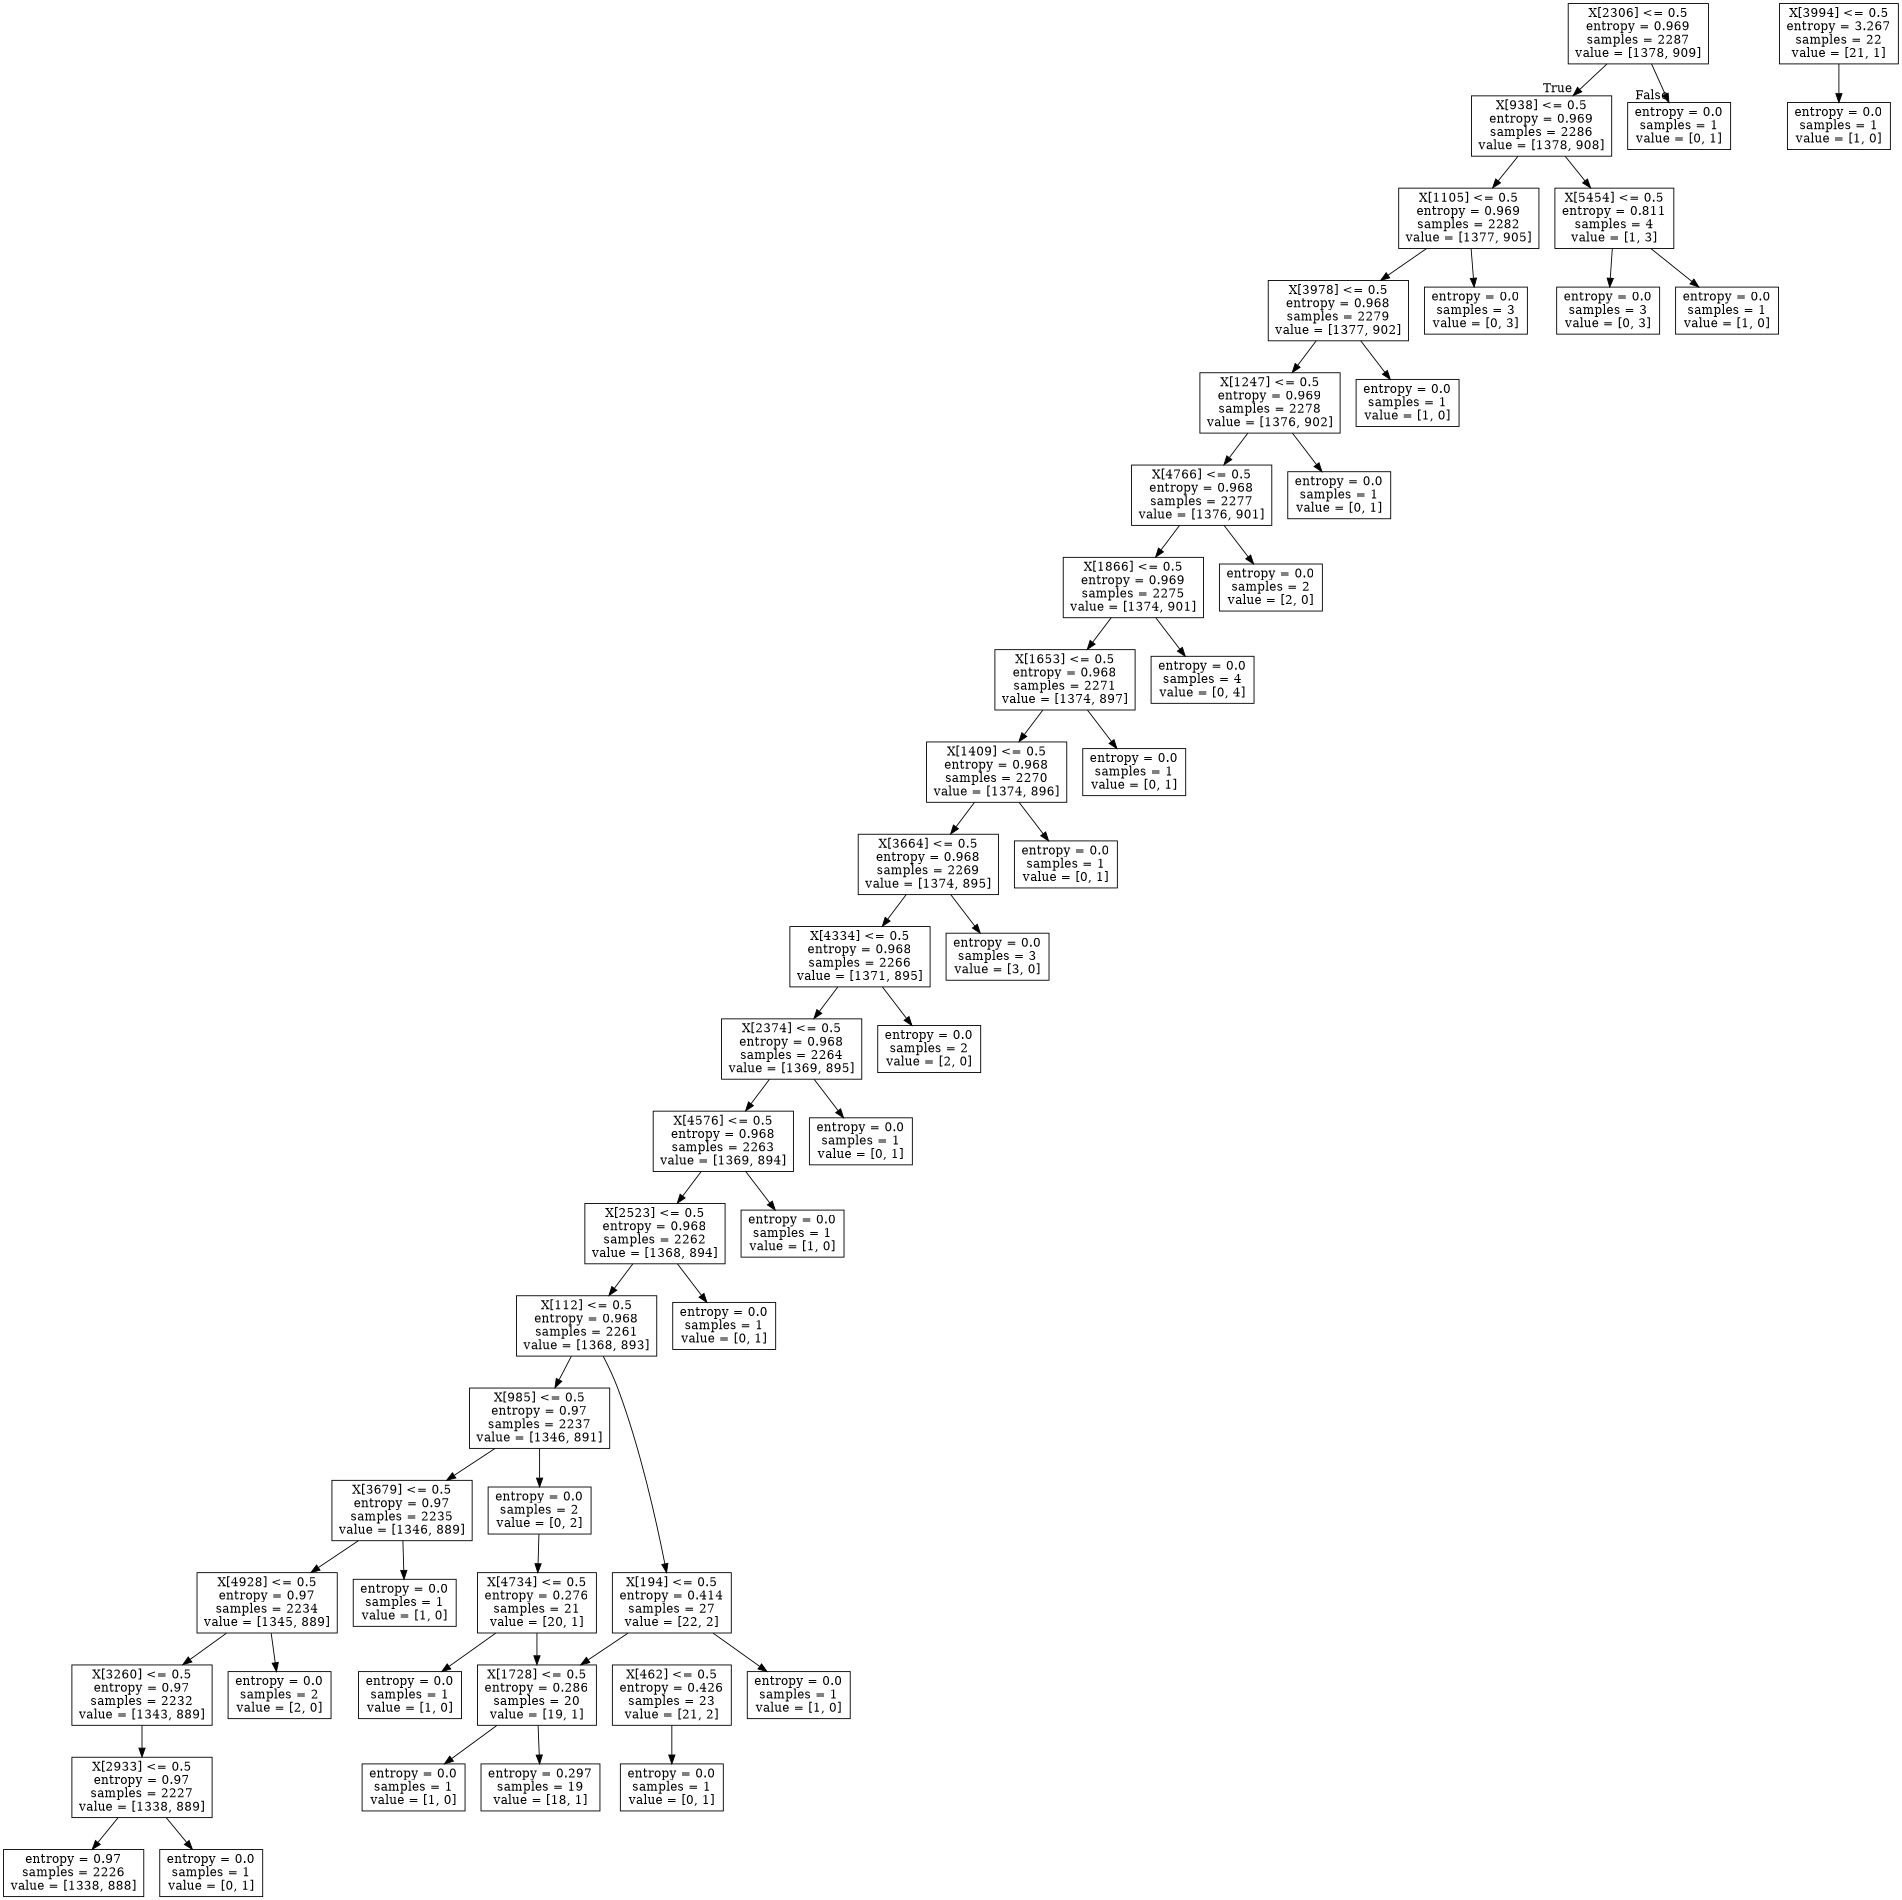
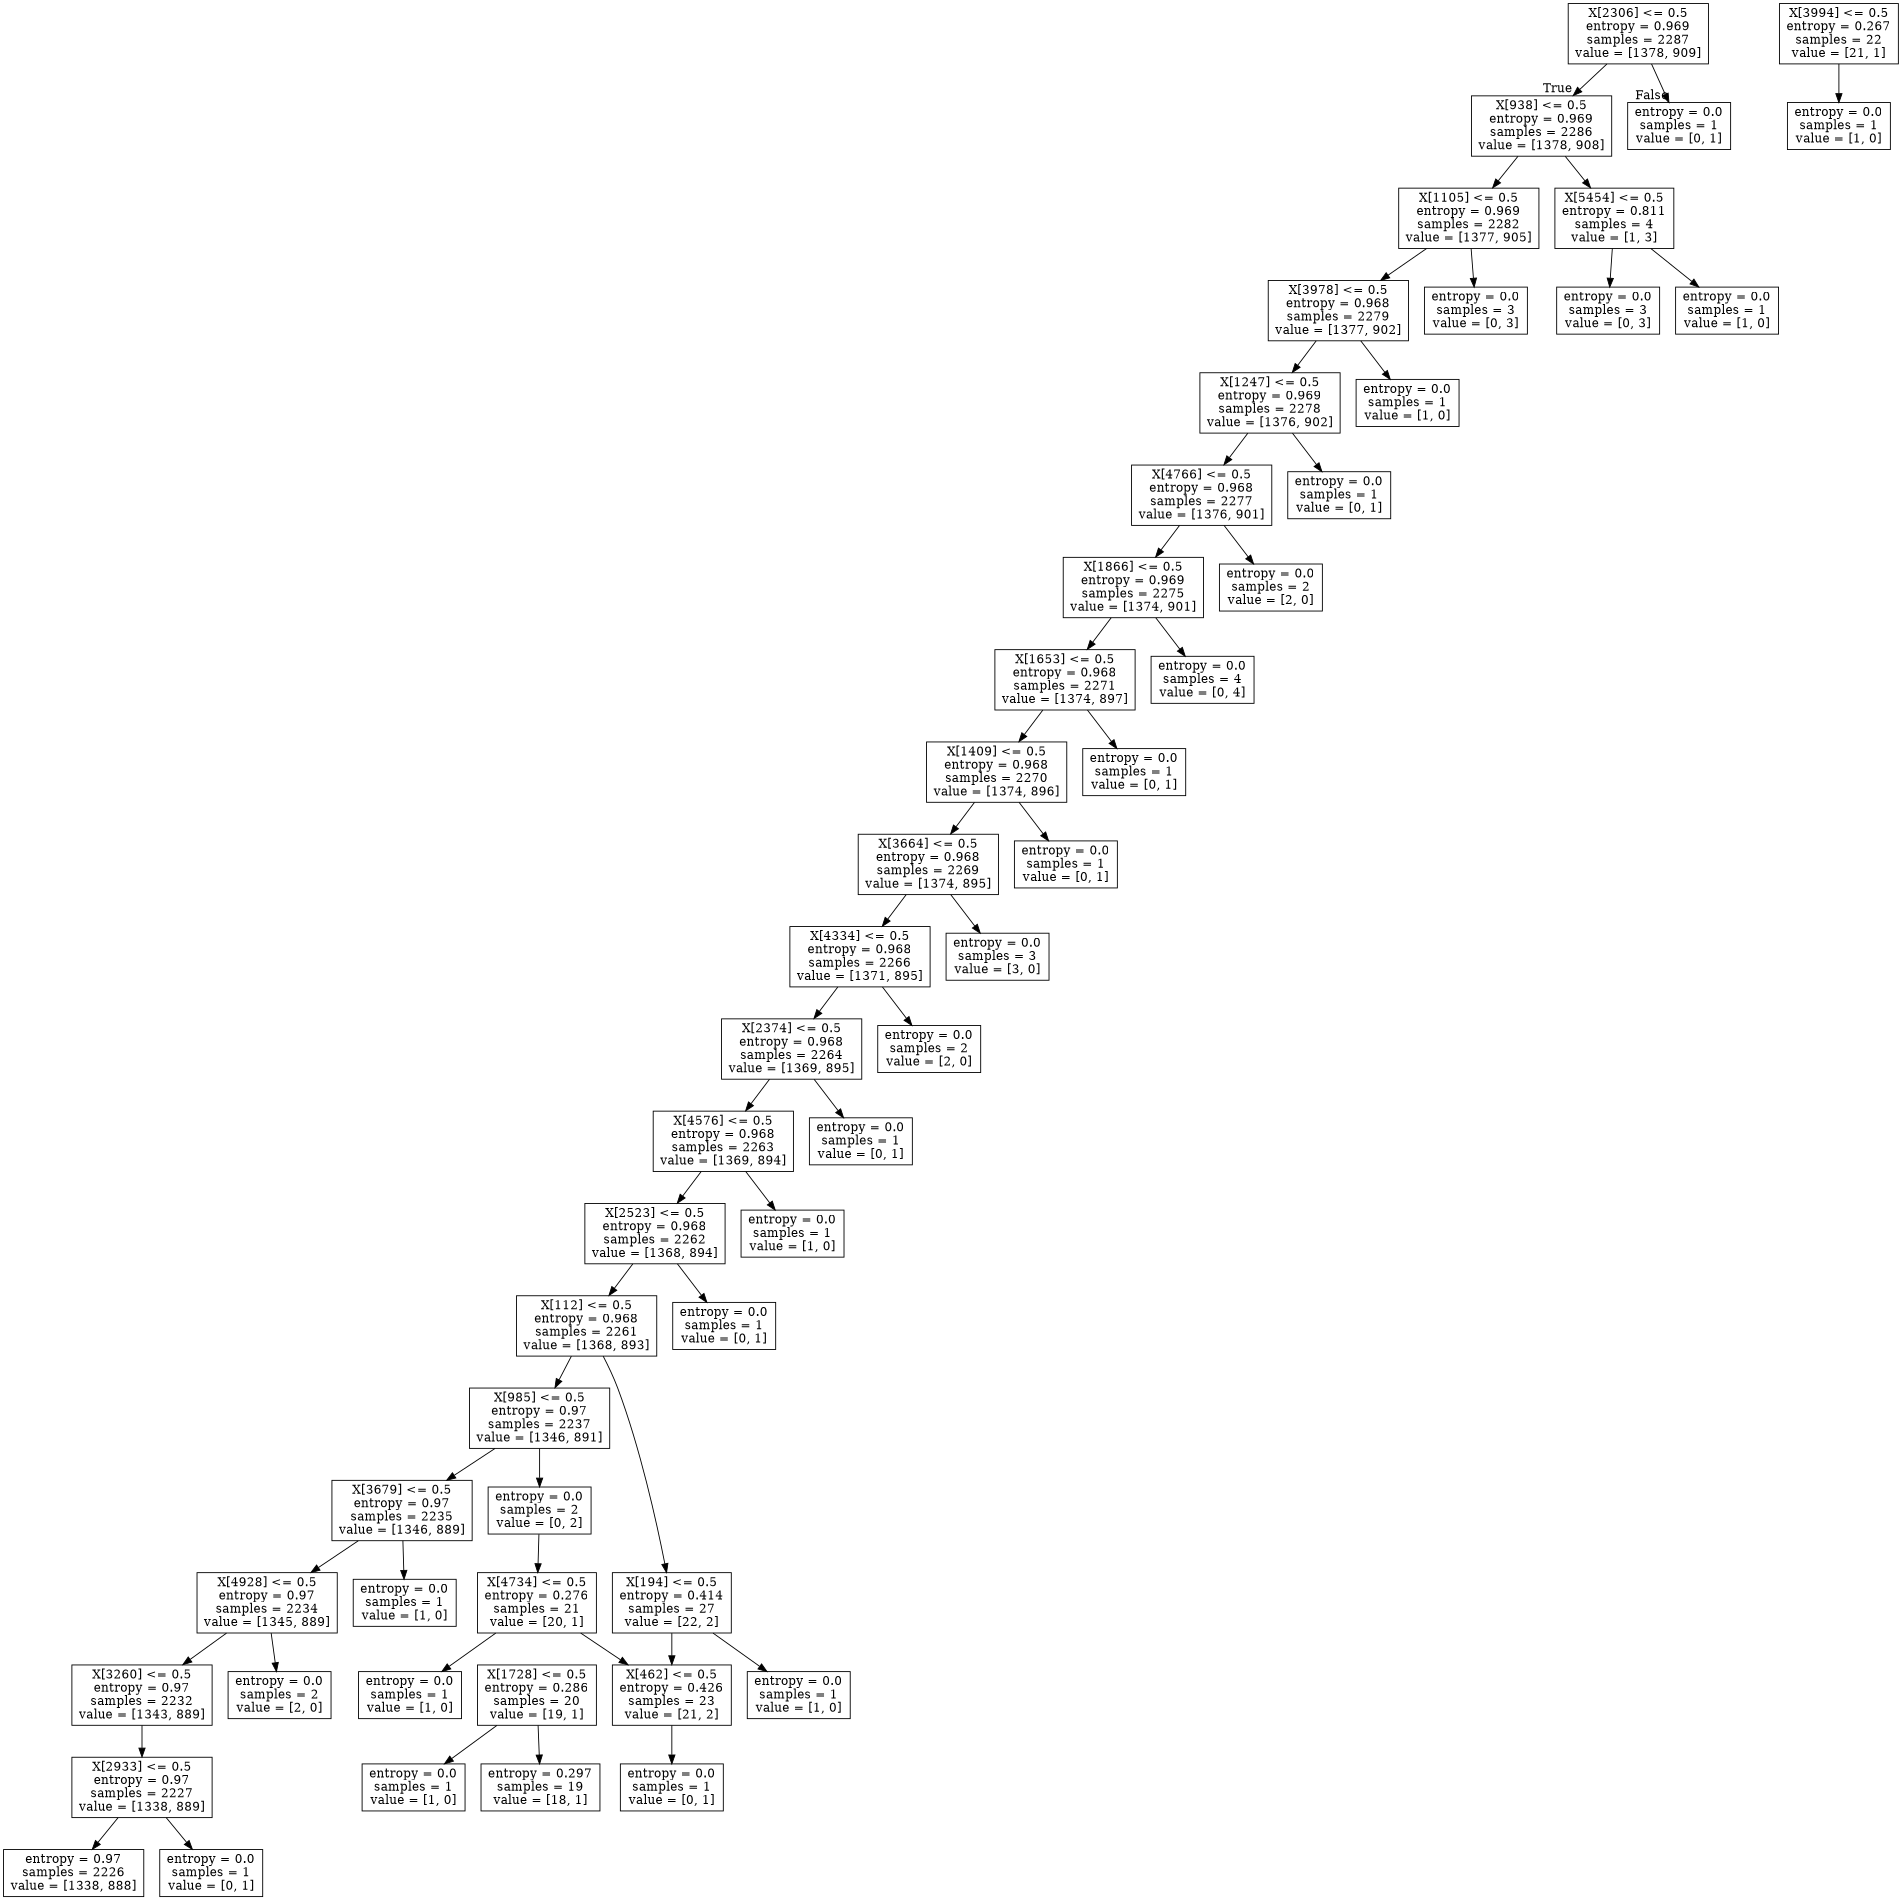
(1839, 34) -> (1839, 34)
(537, 1644) -> (601, 1646)
(608, 1646) -> (672, 1644)
